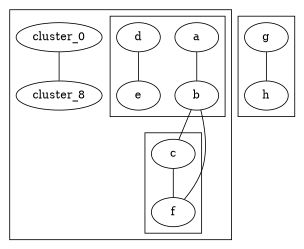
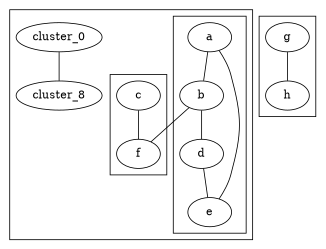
(185, 125) -> (202, 125)
none -> (239, 125)
